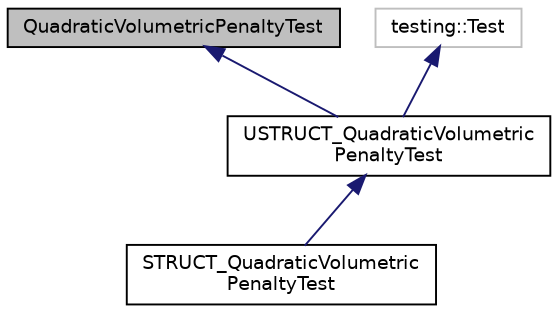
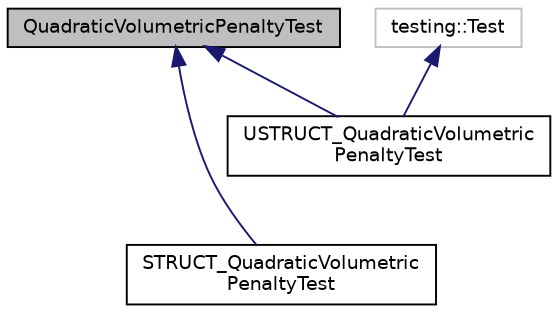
(329, 218) -> (204, 162)
